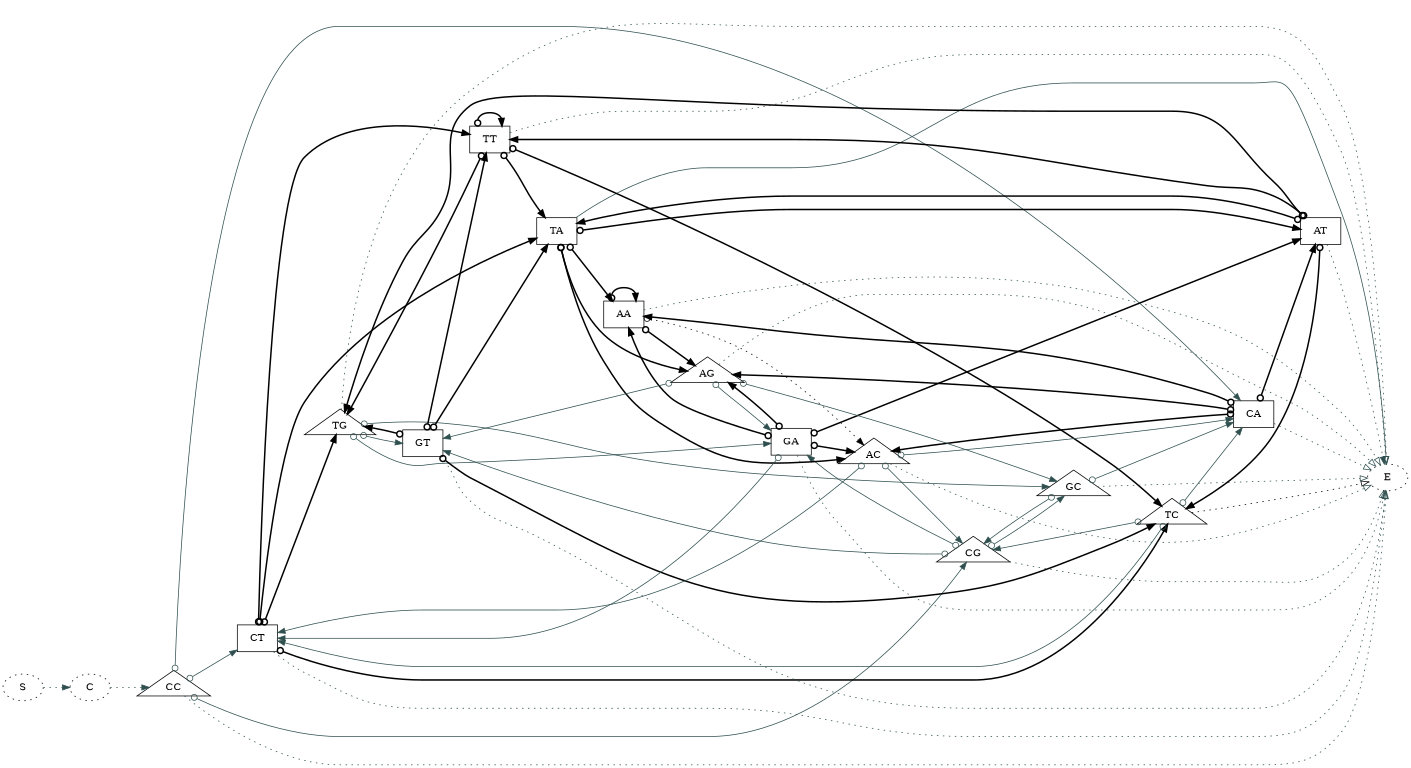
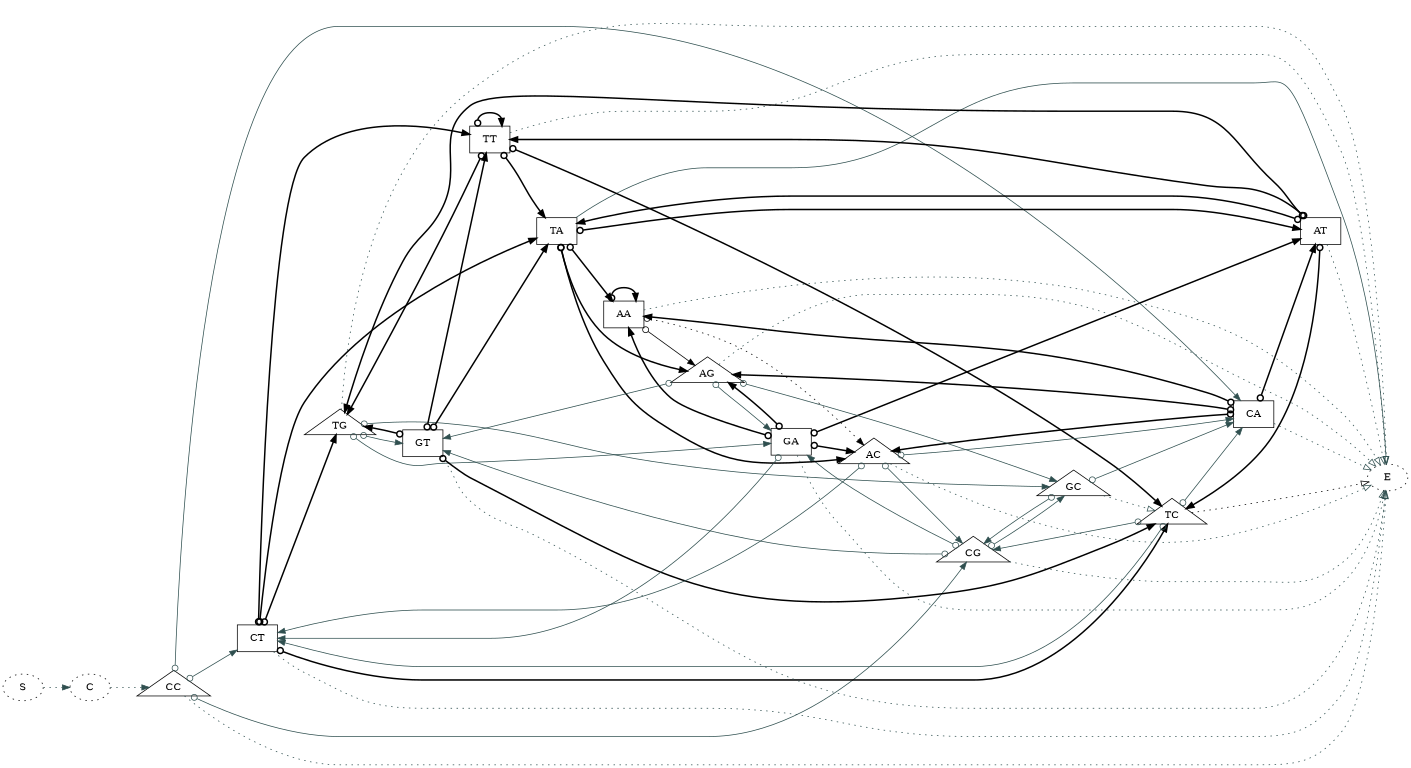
(668, 346) -> (668, 346)
(1359, 350) -> (1359, 350)
(1235, 482) -> (1126, 502)
